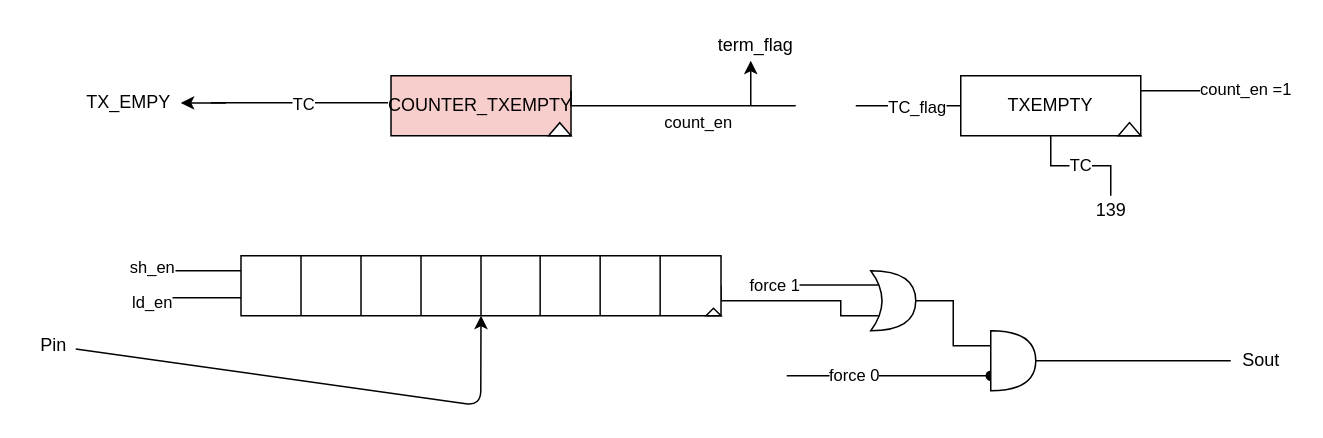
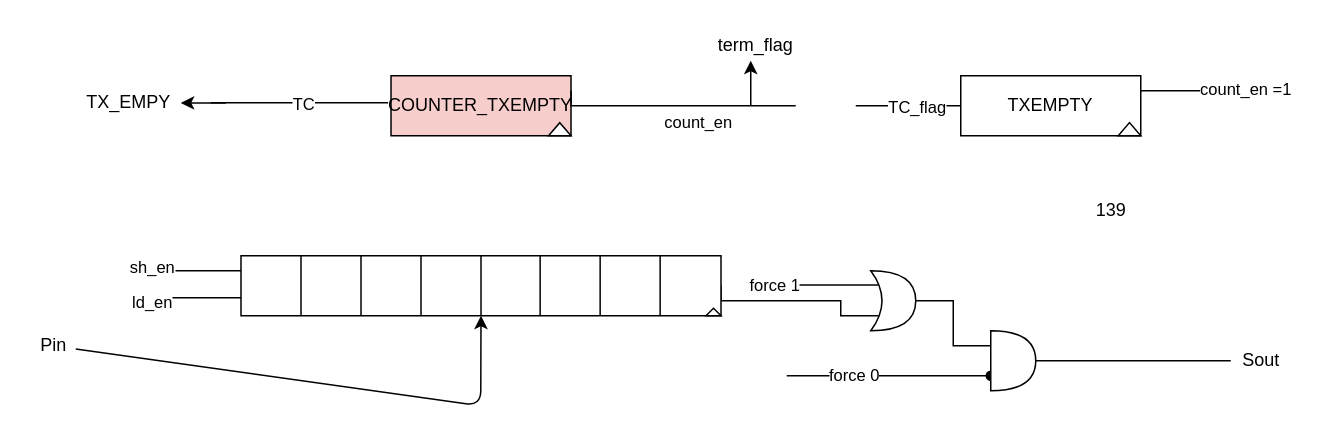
(1081, 166) -> none
